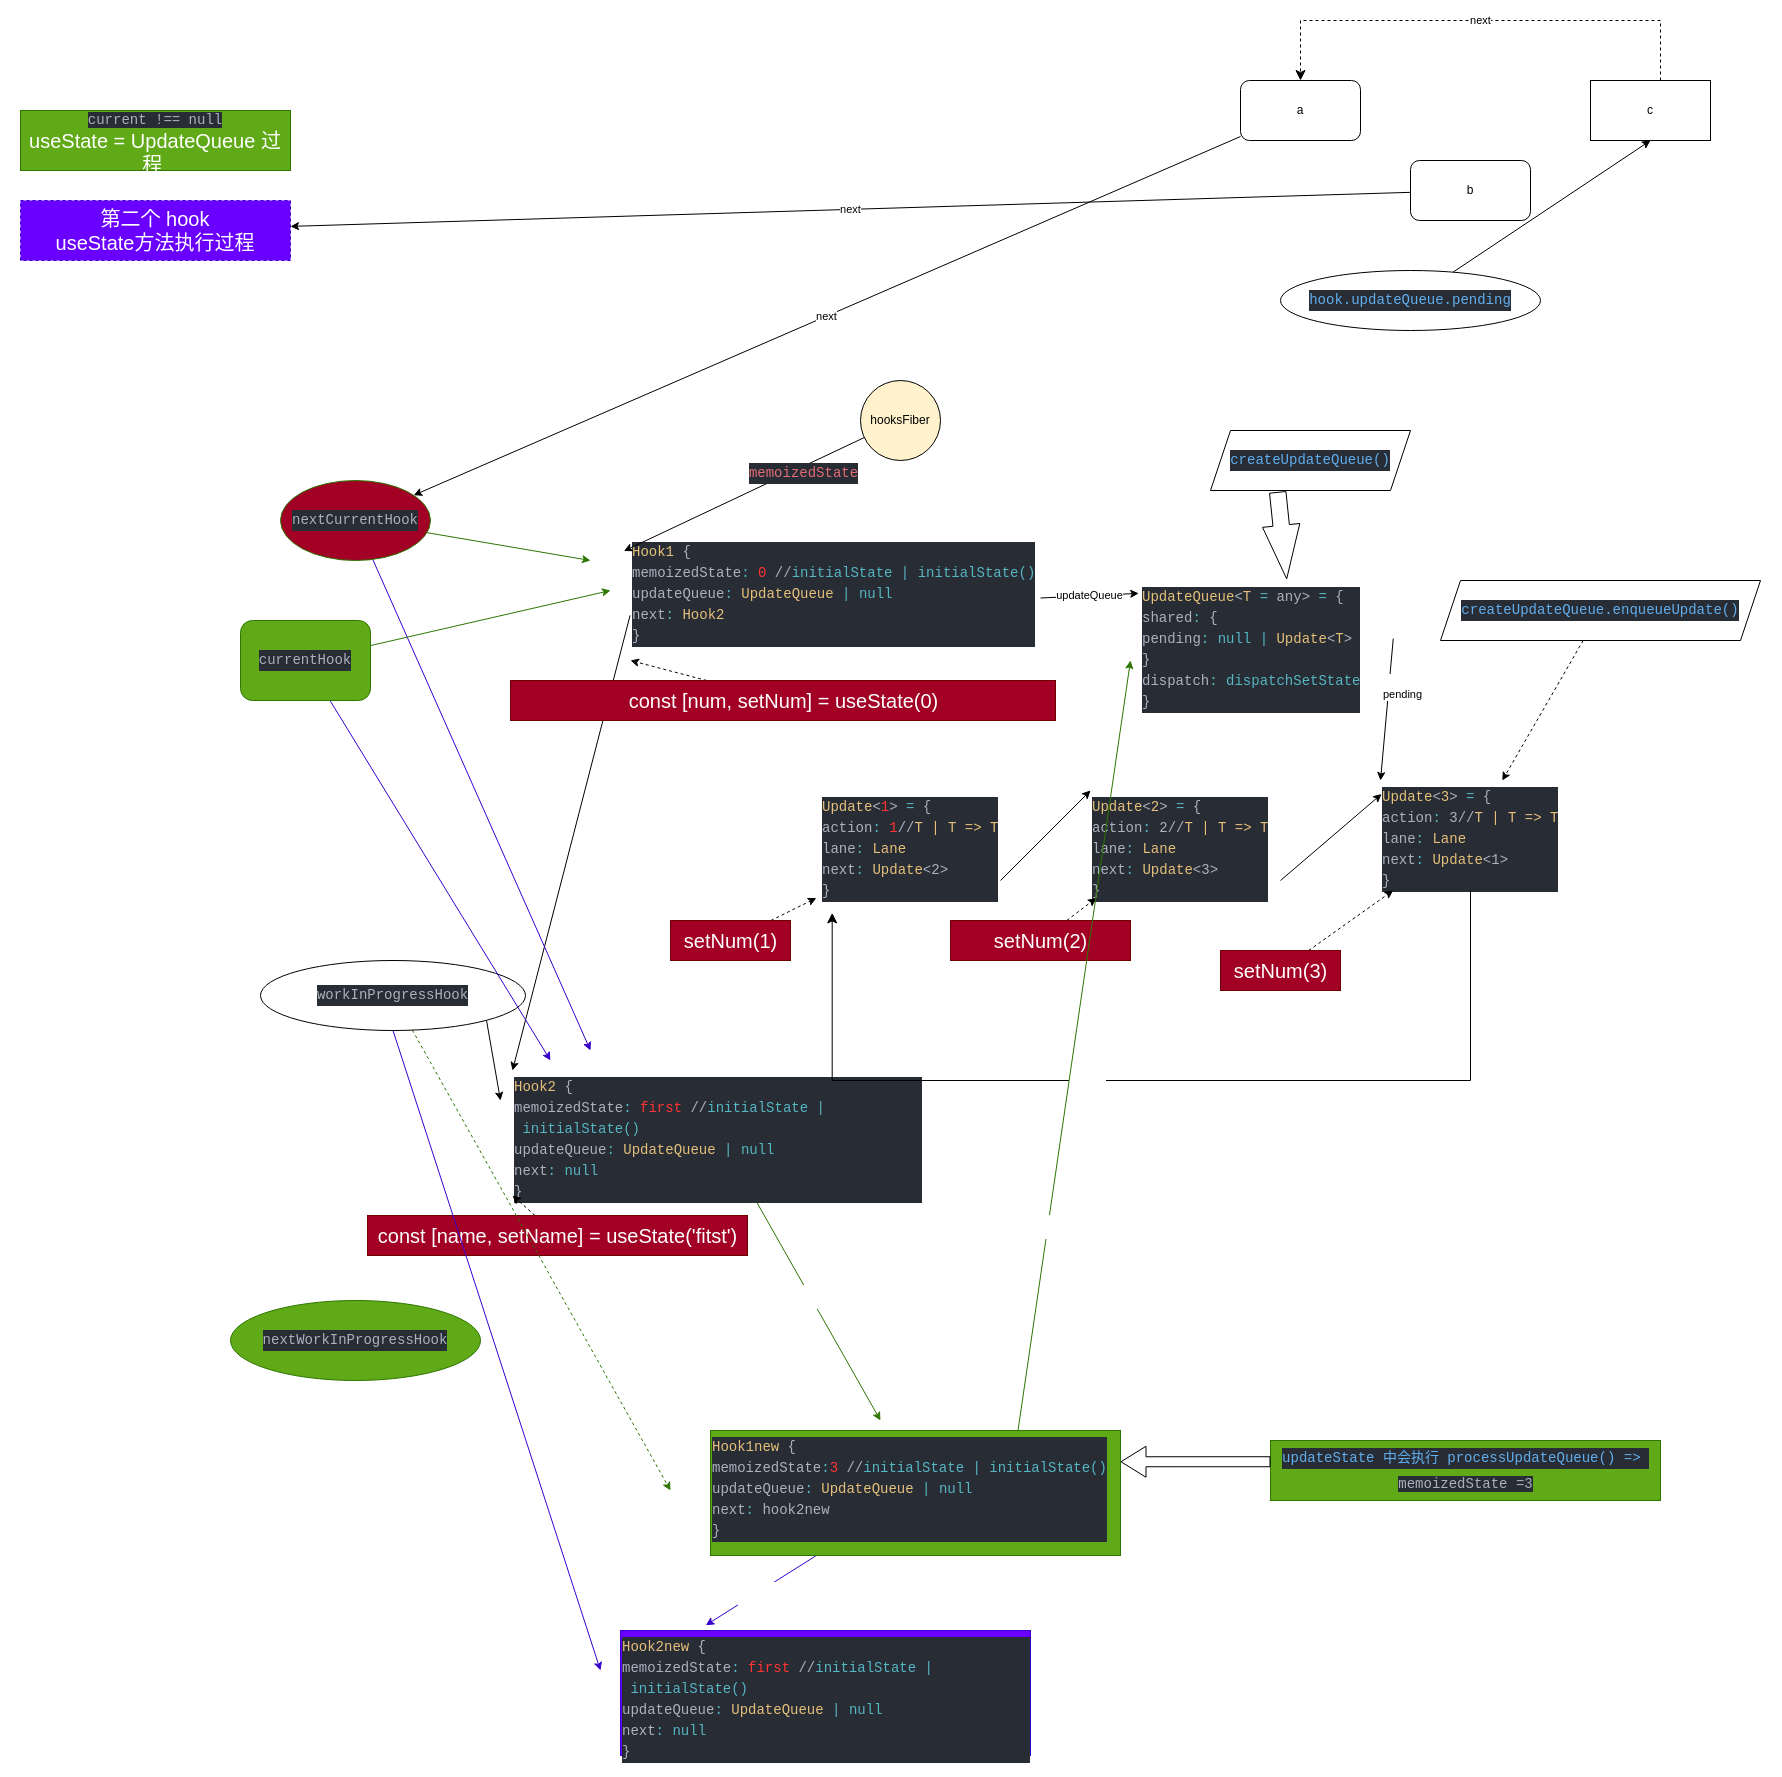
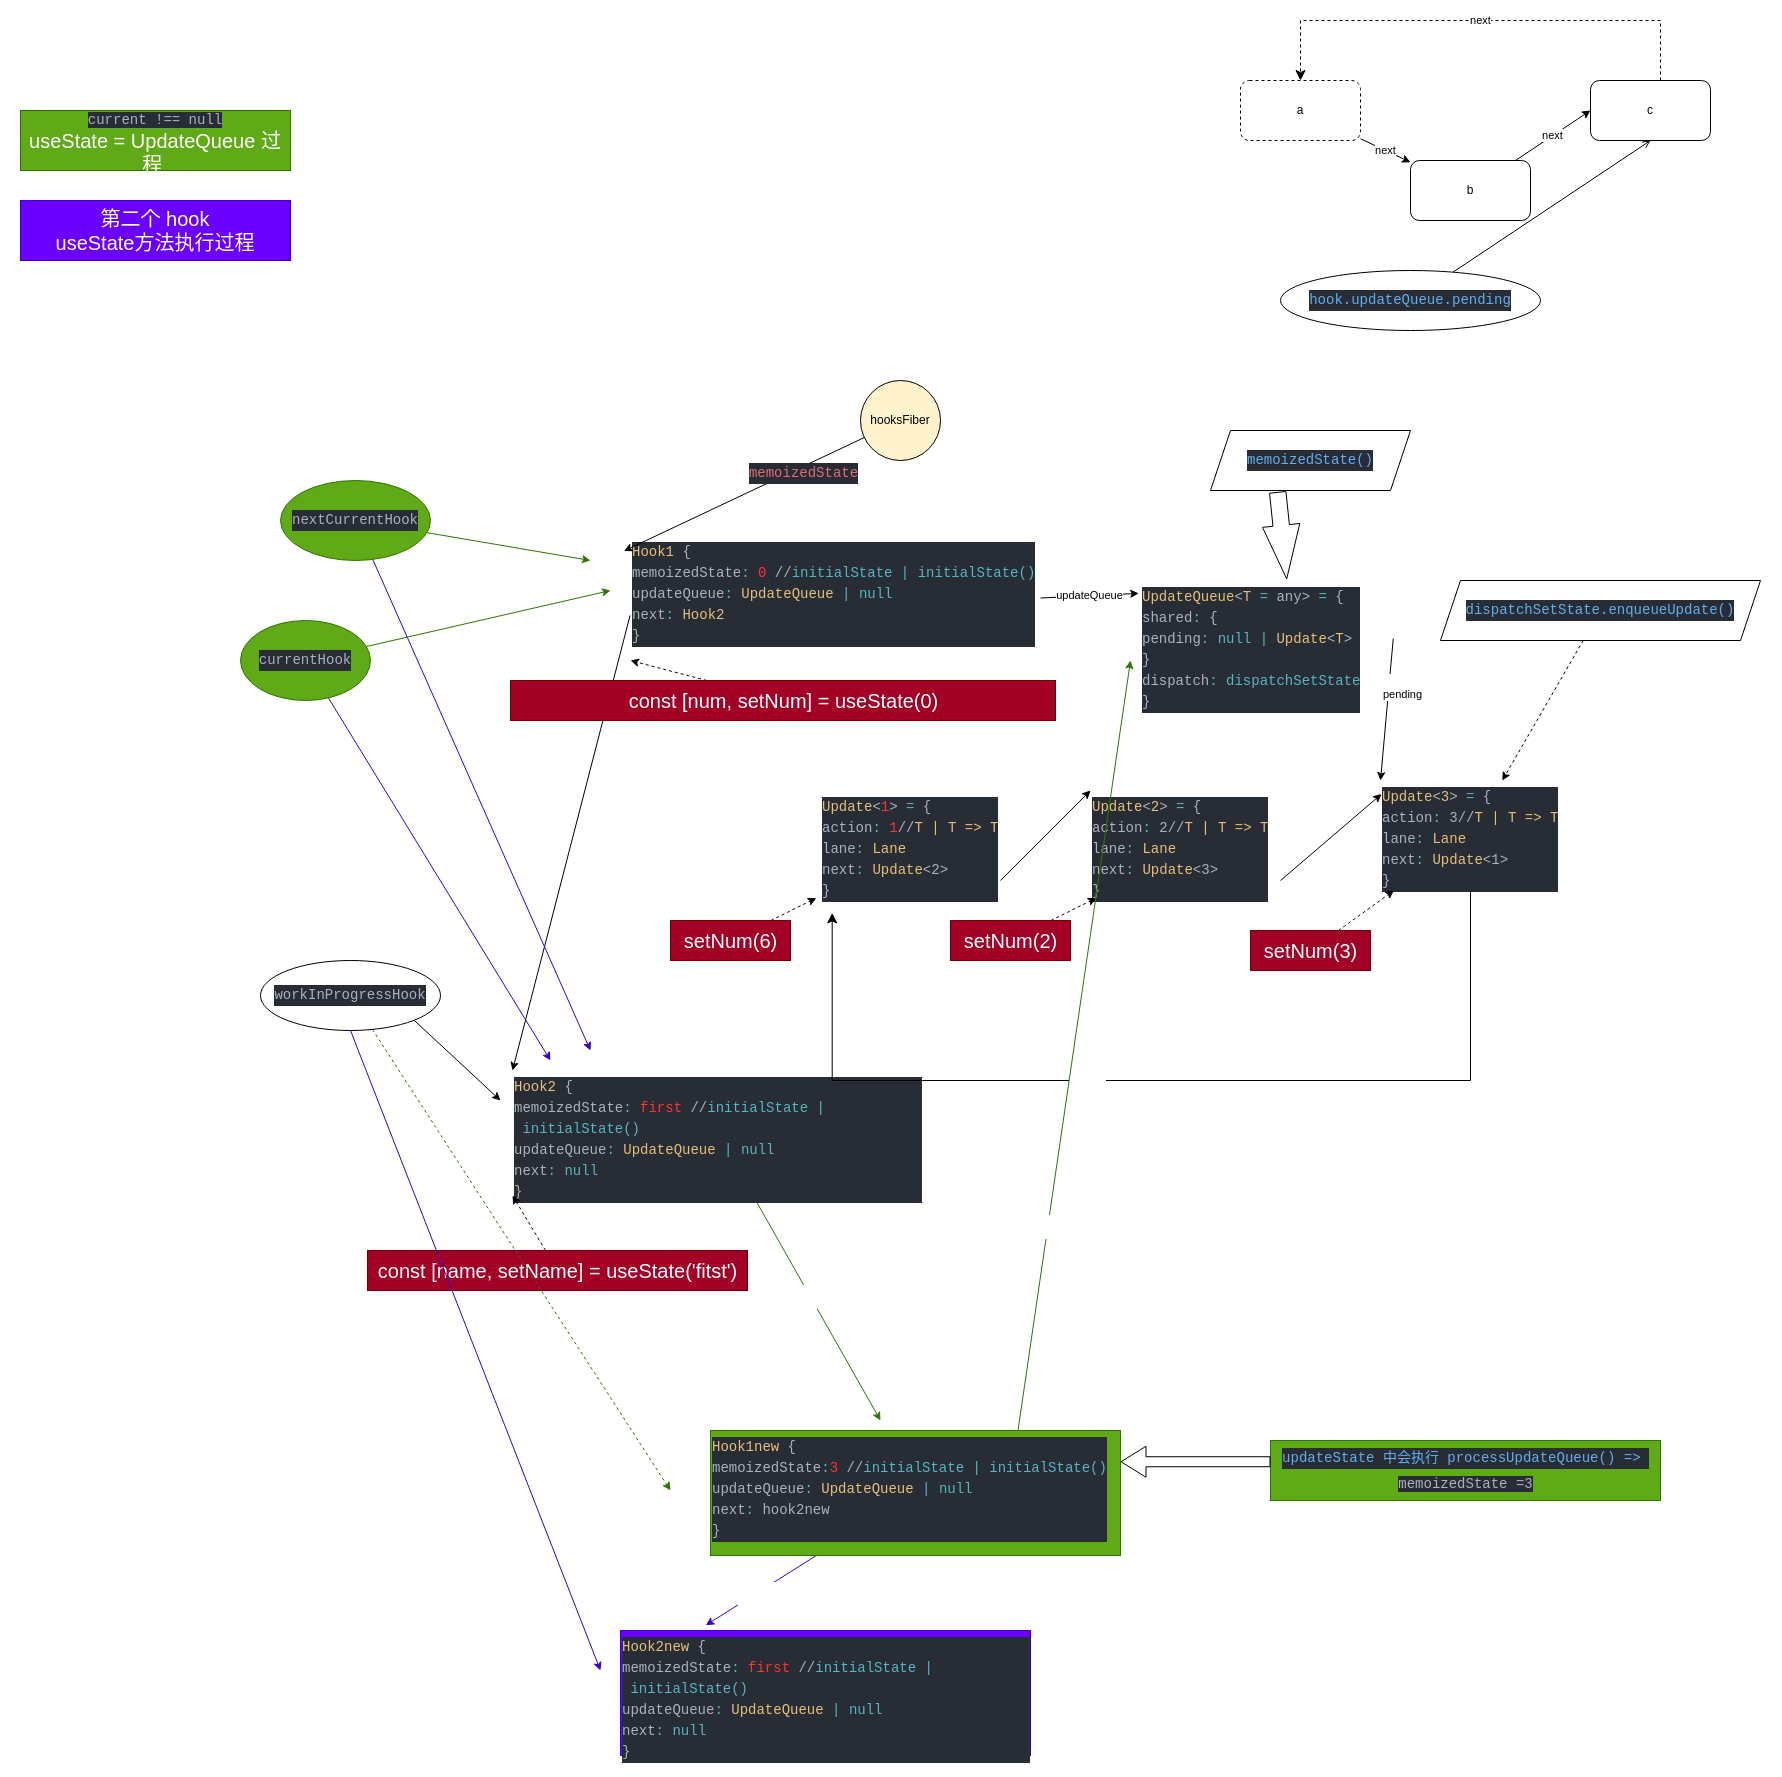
(1301, 111) -> (1301, 111)
(1651, 111) -> (1651, 111)
(1644, 145) -> (1645, 144)
(854, 209) -> (1550, 138)
(156, 231) -> (156, 231)
(830, 315) -> (1383, 149)
(1311, 461) -> (1311, 461)
(356, 521) -> (356, 521)
(1601, 611) -> (1601, 611)
(306, 661) -> (306, 661)
(731, 941) -> (731, 941)
(1041, 941) -> (1011, 941)
(1281, 971) -> (1311, 951)
(393, 996) -> (351, 996)
(558, 1236) -> (558, 1271)
(356, 1341) -> none
